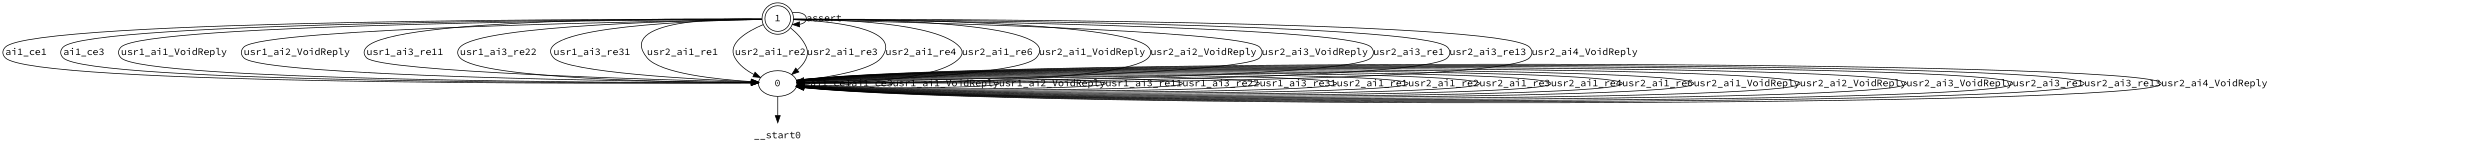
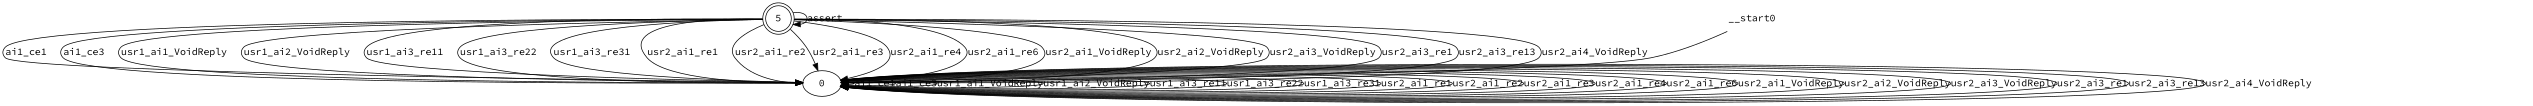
(778, 19) -> (778, 19)
(778, 106) -> (1290, 75)
